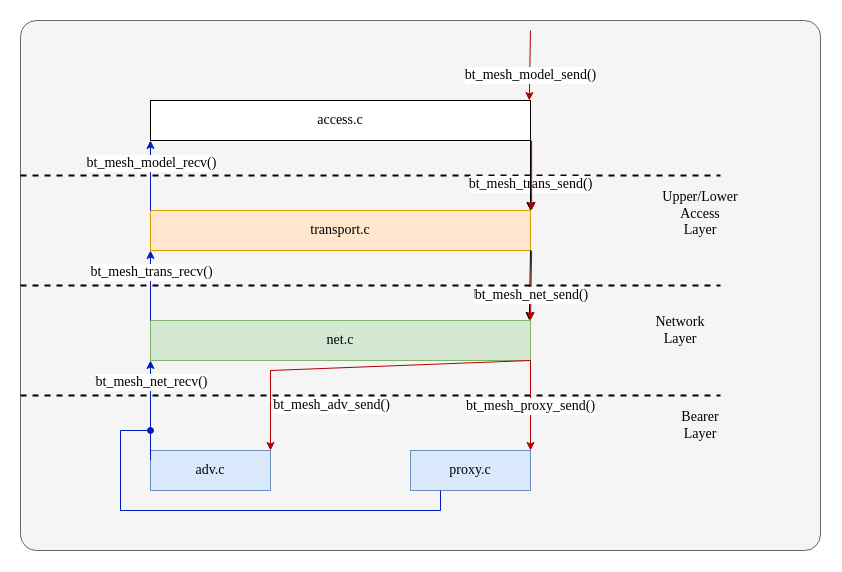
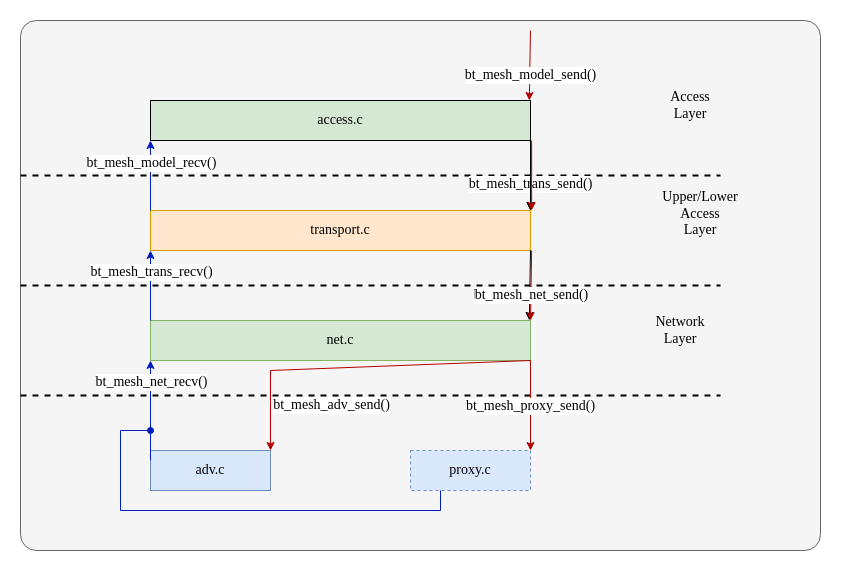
none -> (691, 106)
(341, 121) -> (341, 121)
(701, 426) -> none
(471, 471) -> (471, 471)
